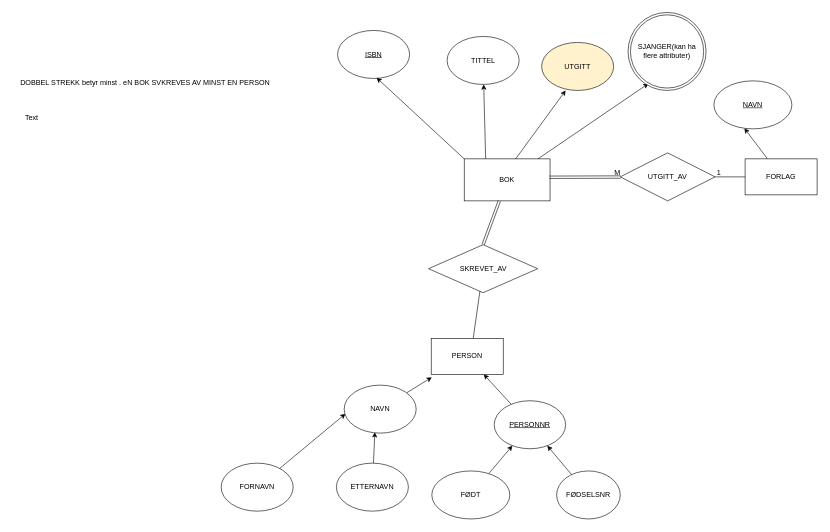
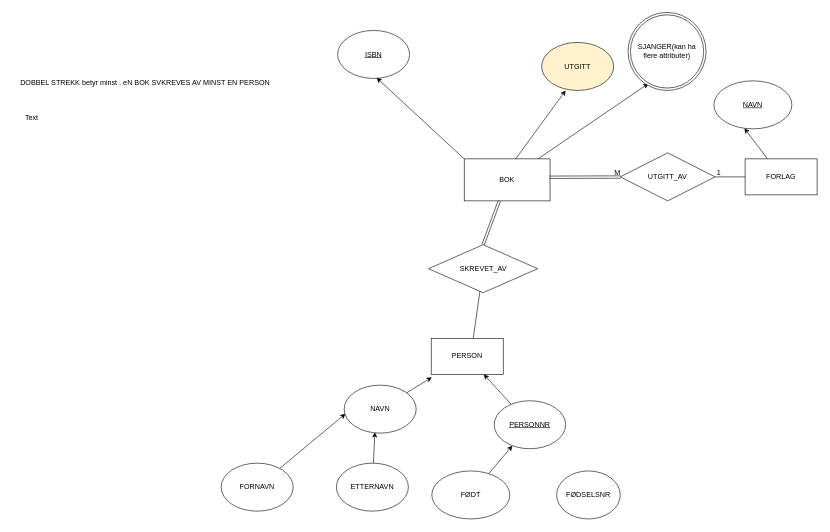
(483, 60) -> none
(484, 115) -> none
(561, 462) -> none
